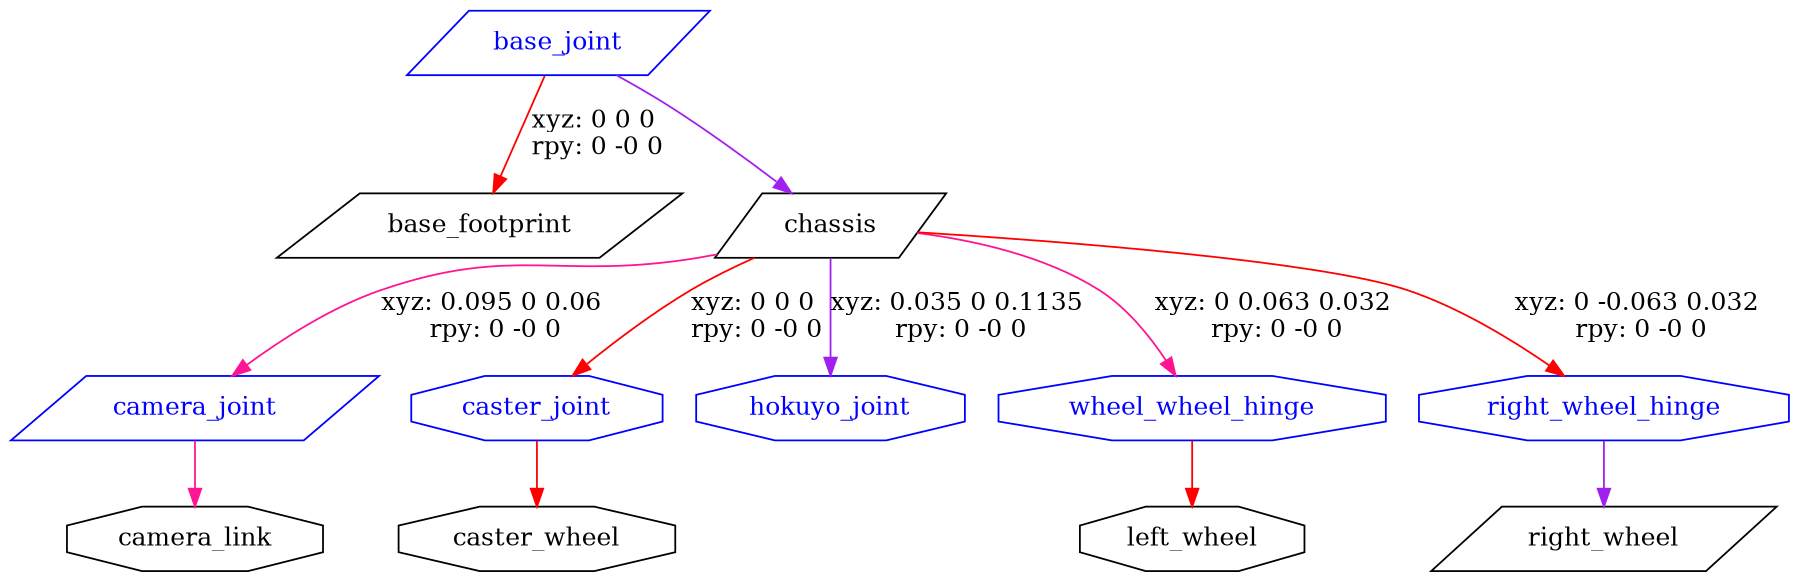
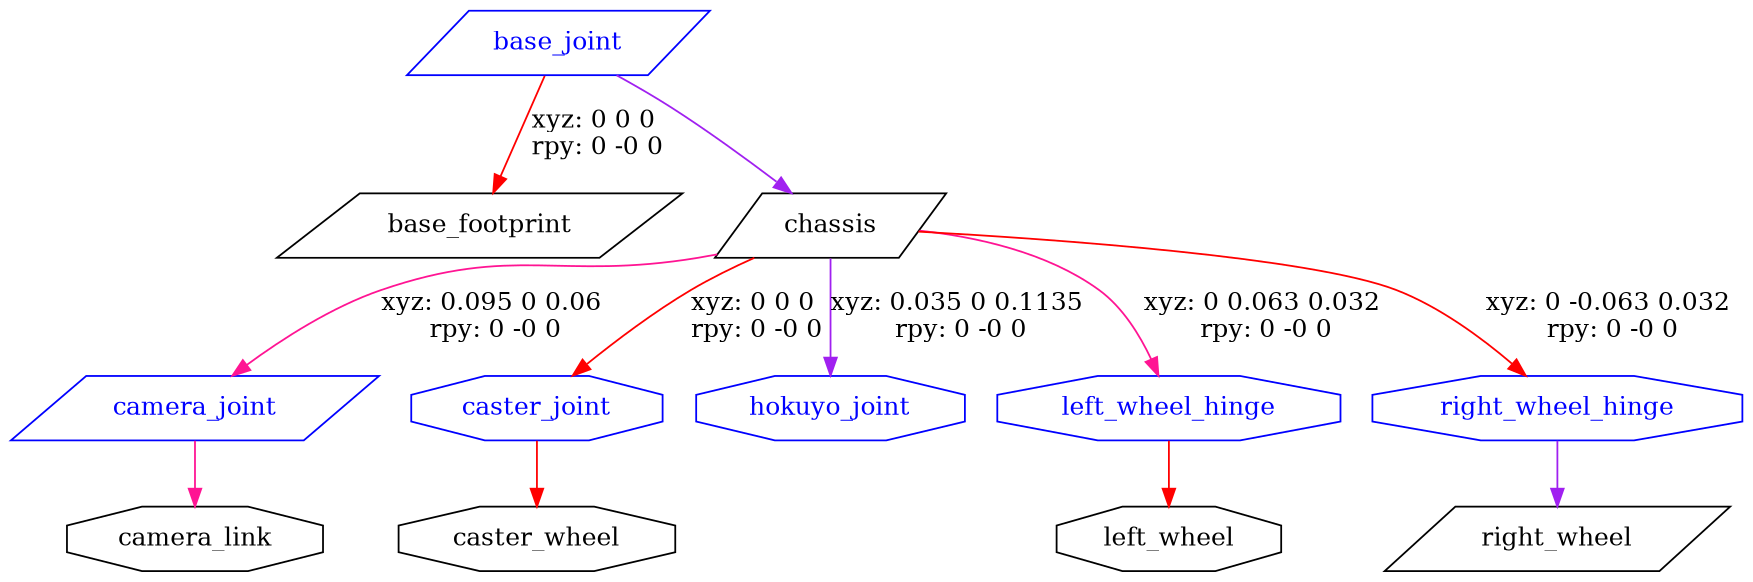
(1192, 408) -> (1169, 408)
